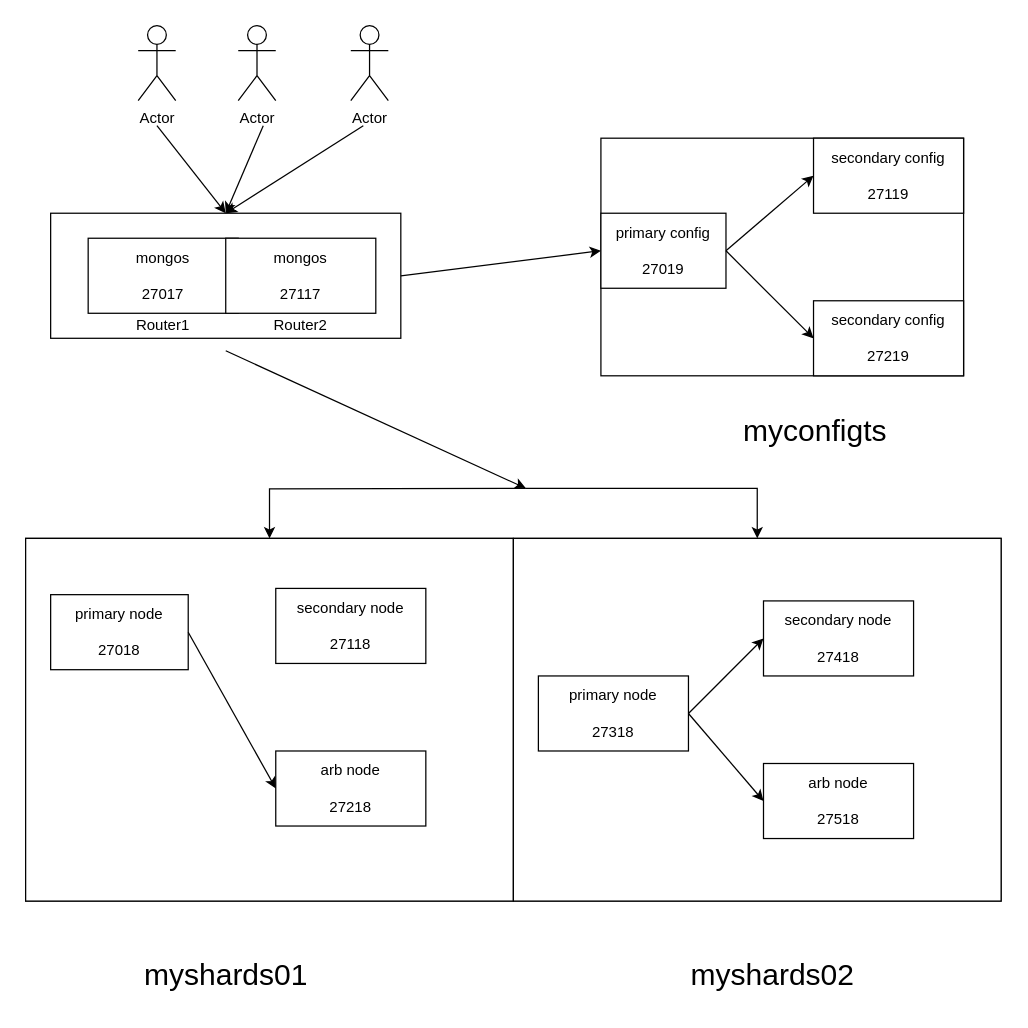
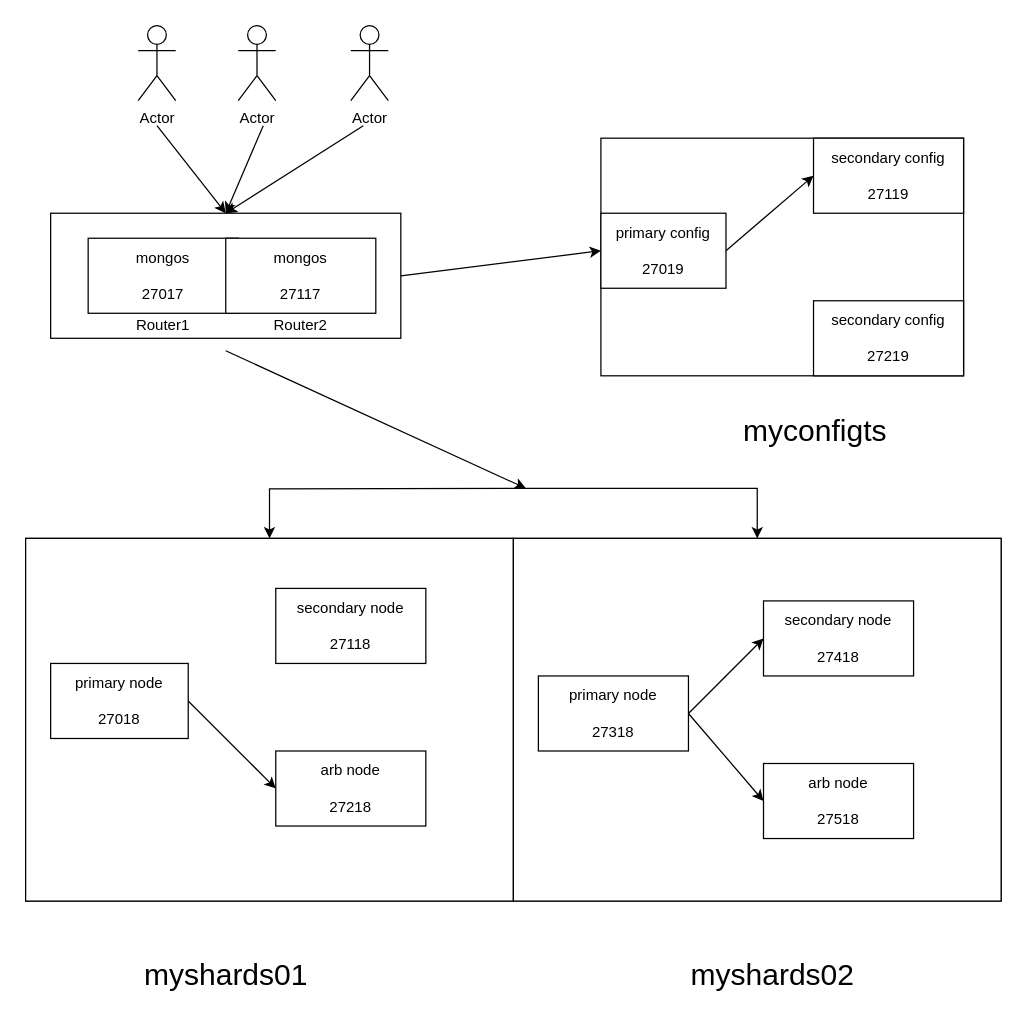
(767, 292) -> none
(119, 632) -> (119, 701)
